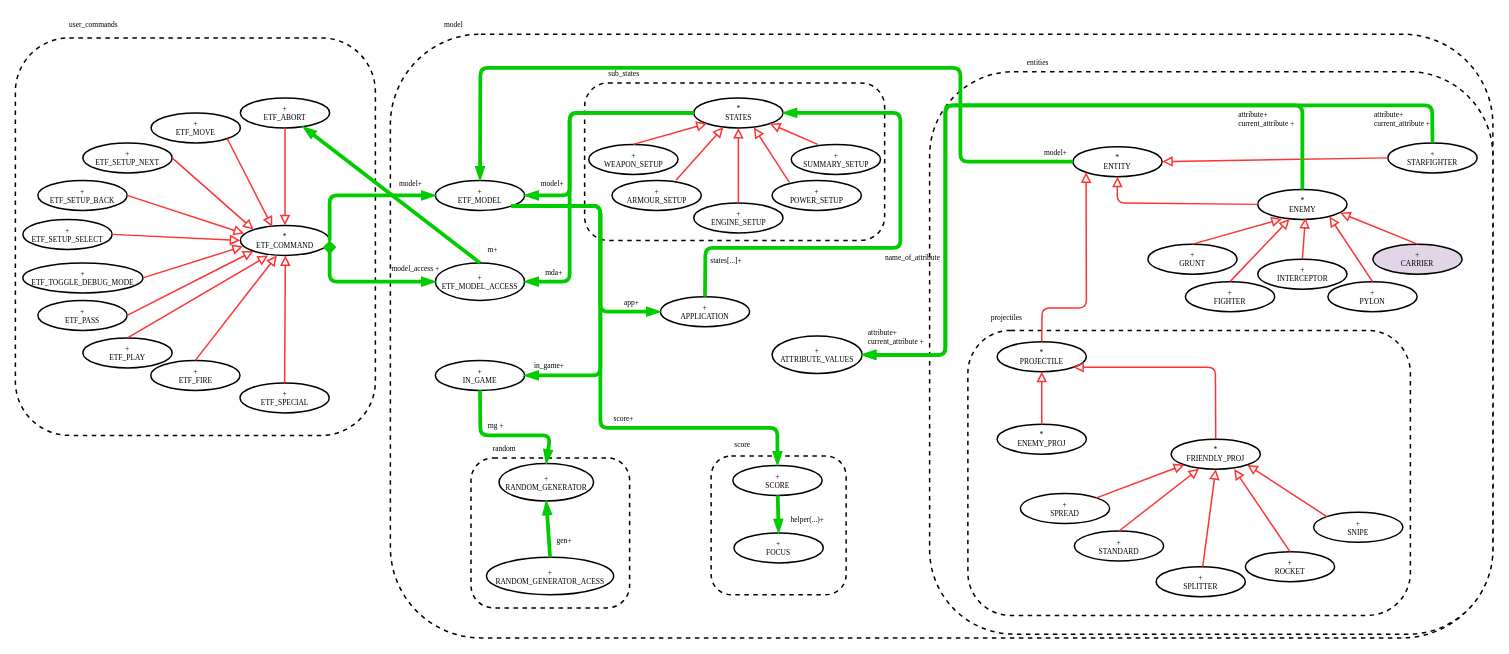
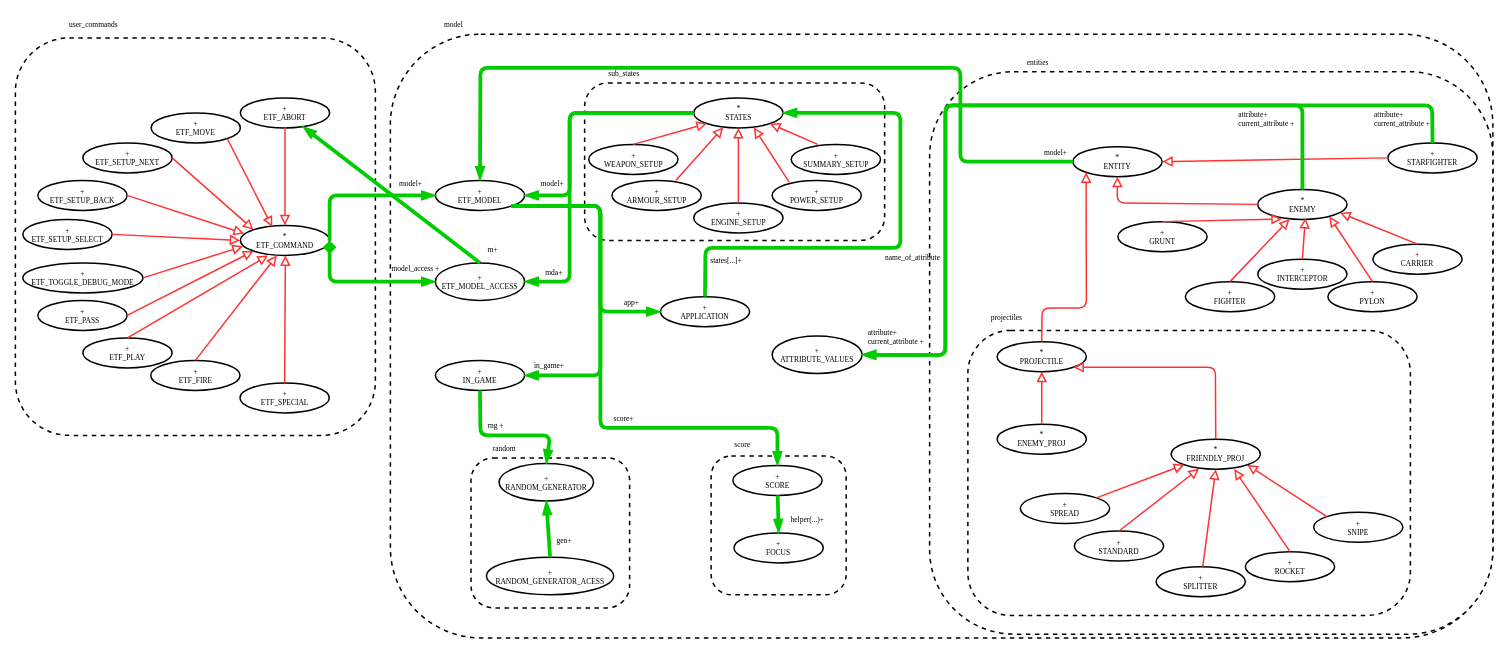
(1193, 259) -> (1163, 237)
(1418, 259) -> (1418, 259)
